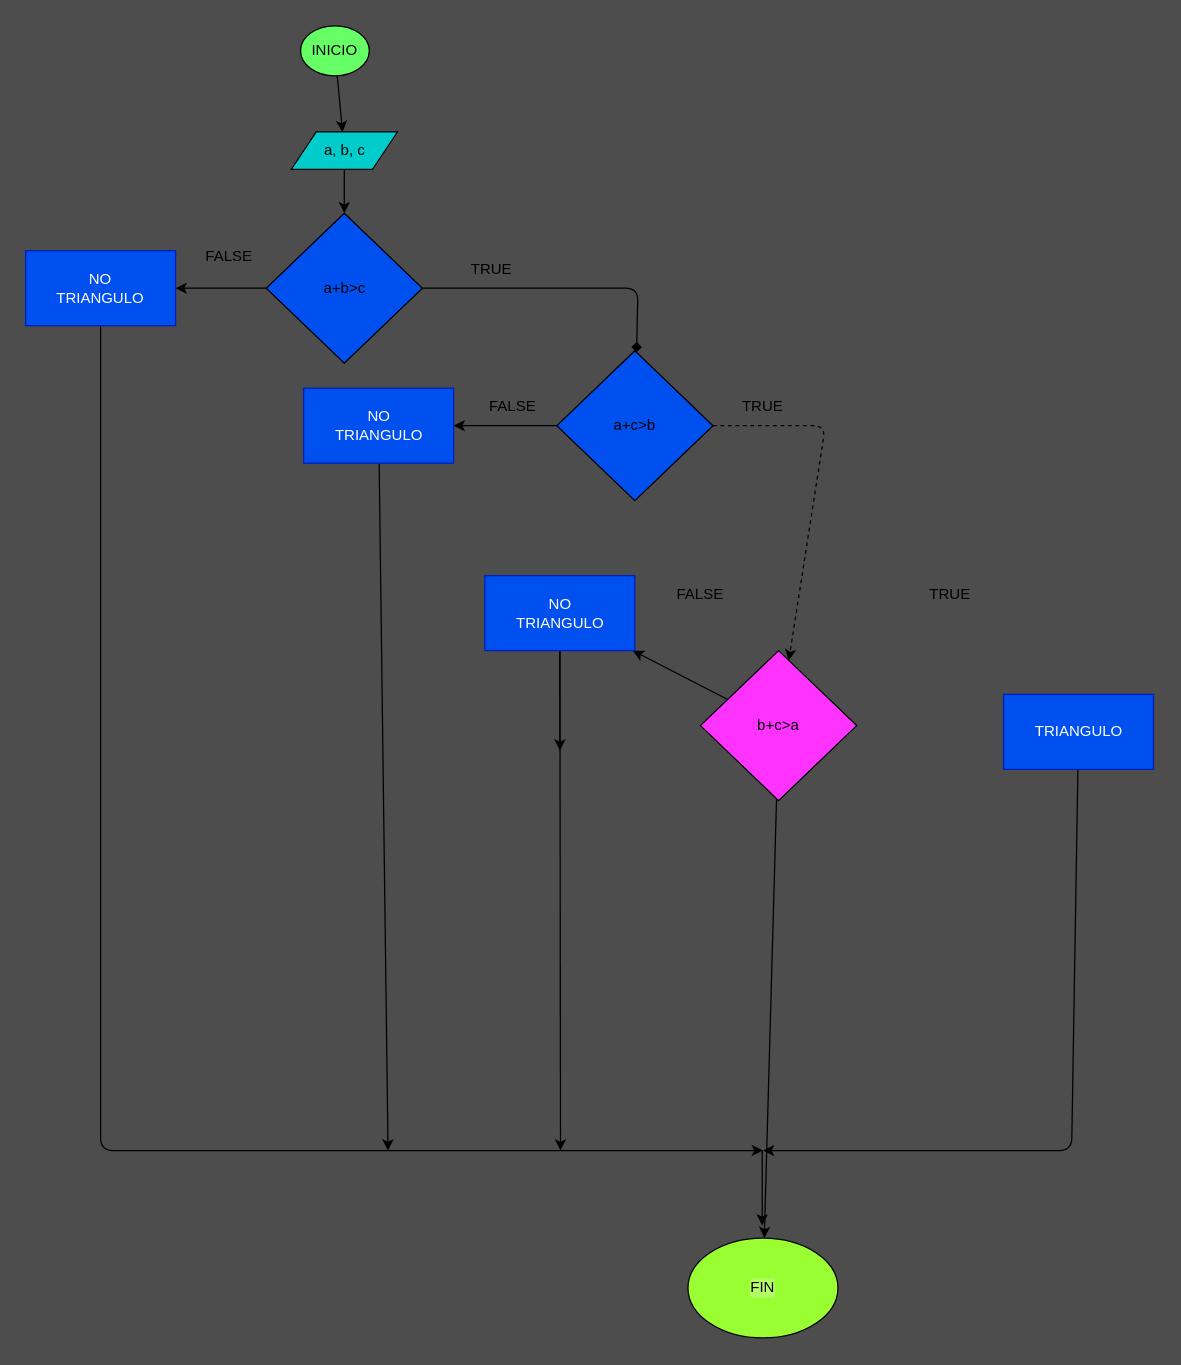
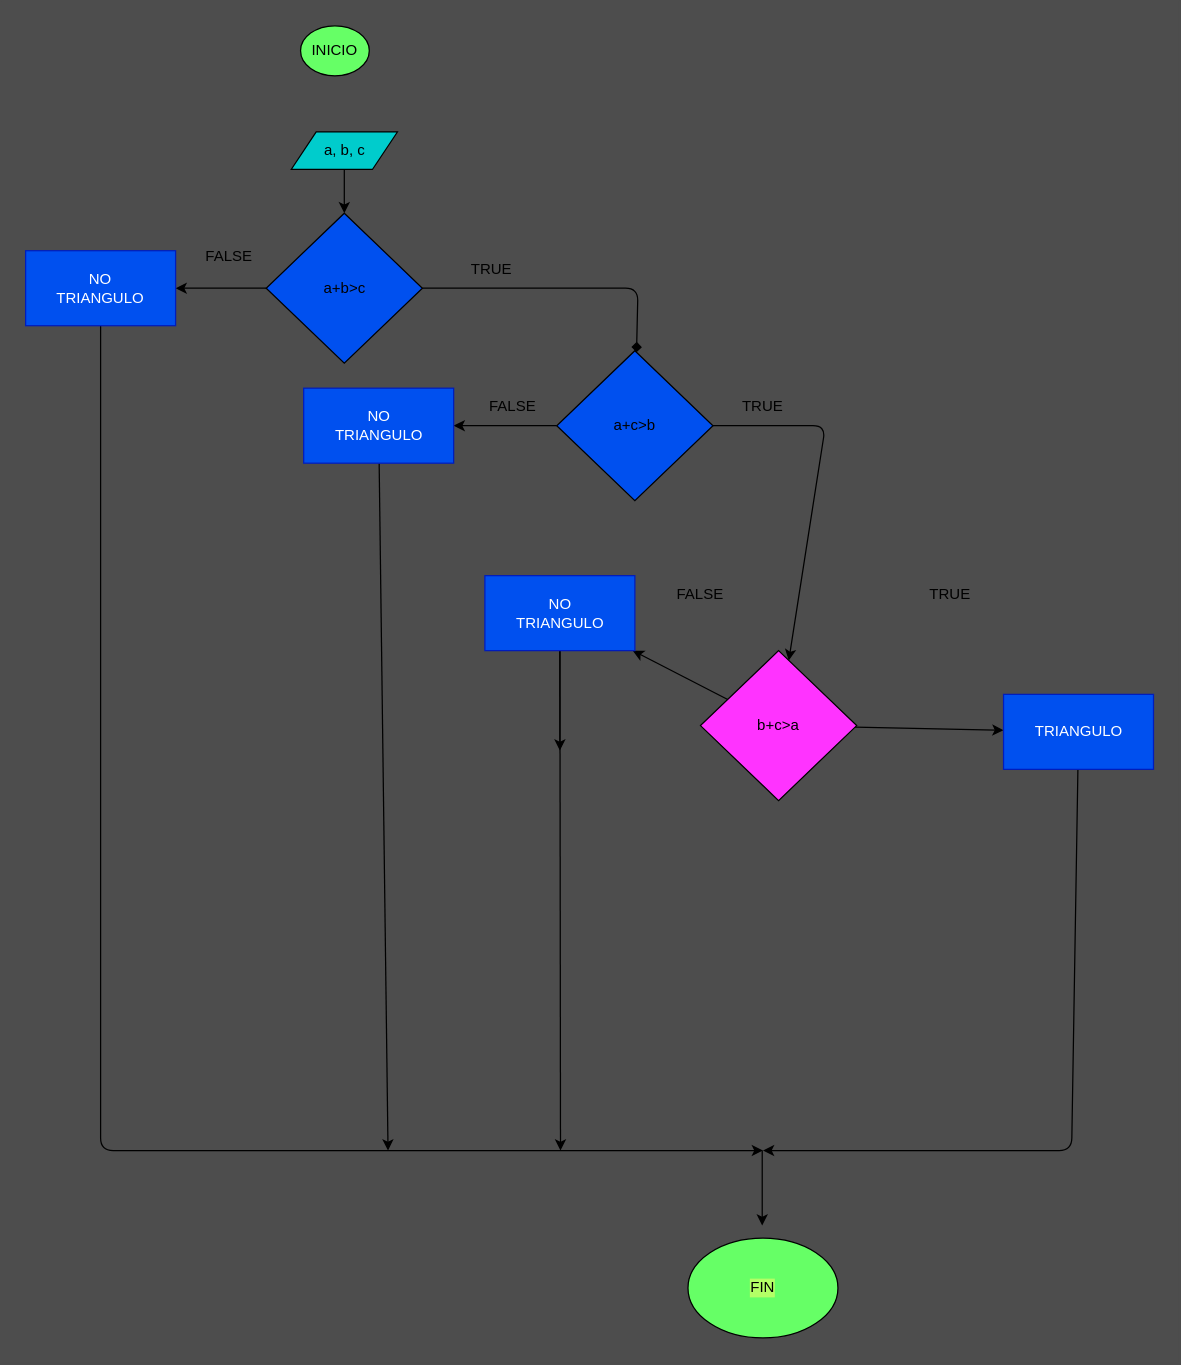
(340, 100) -> none
(816, 489) -> (816, 489)
(771, 1014) -> (926, 729)
(763, 1288) -> (763, 1288)
